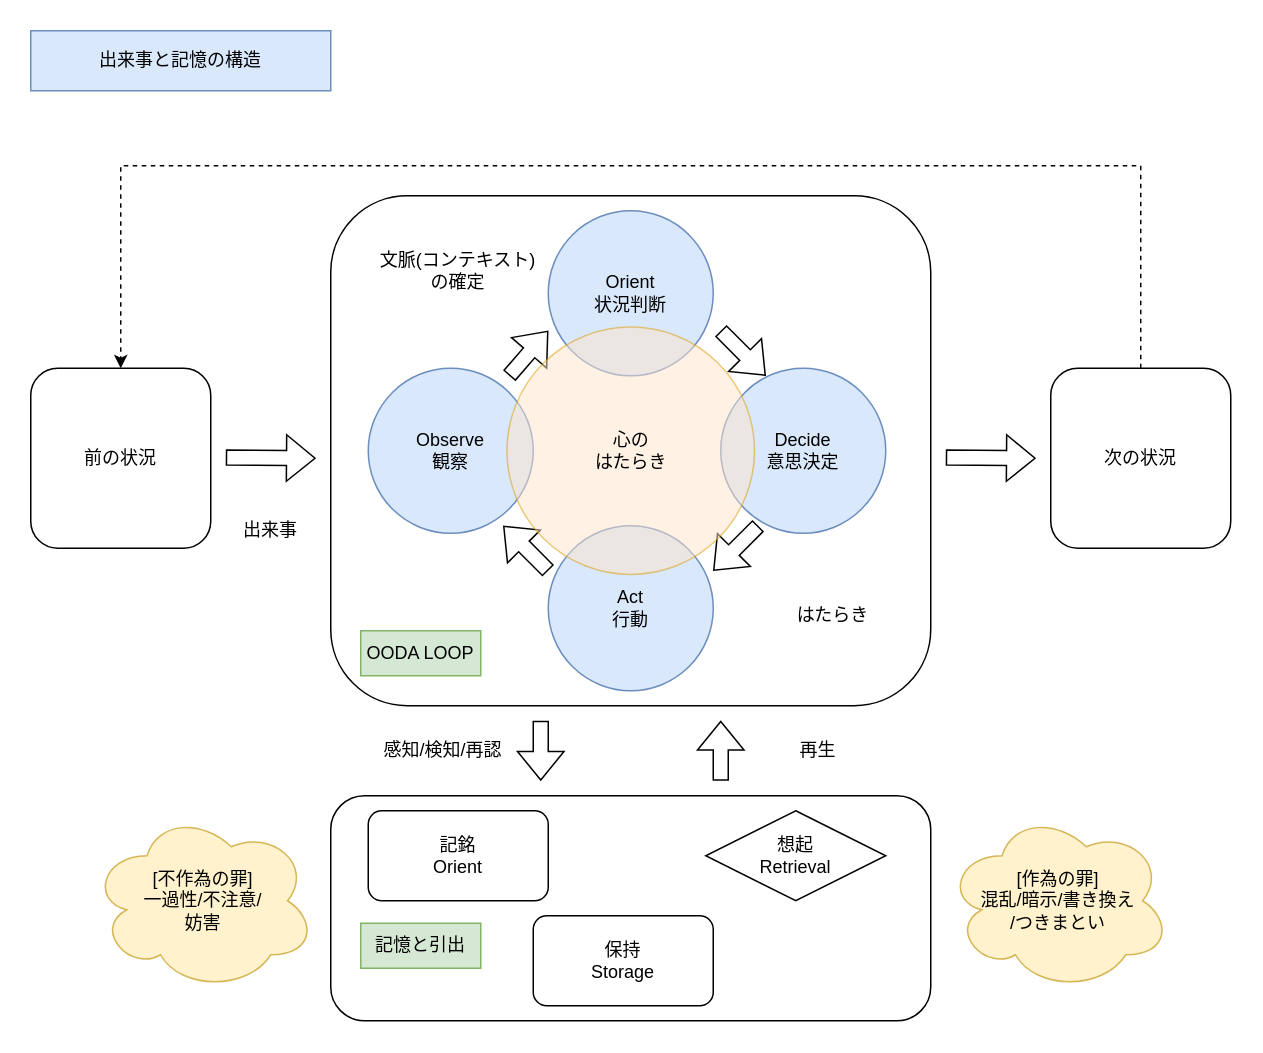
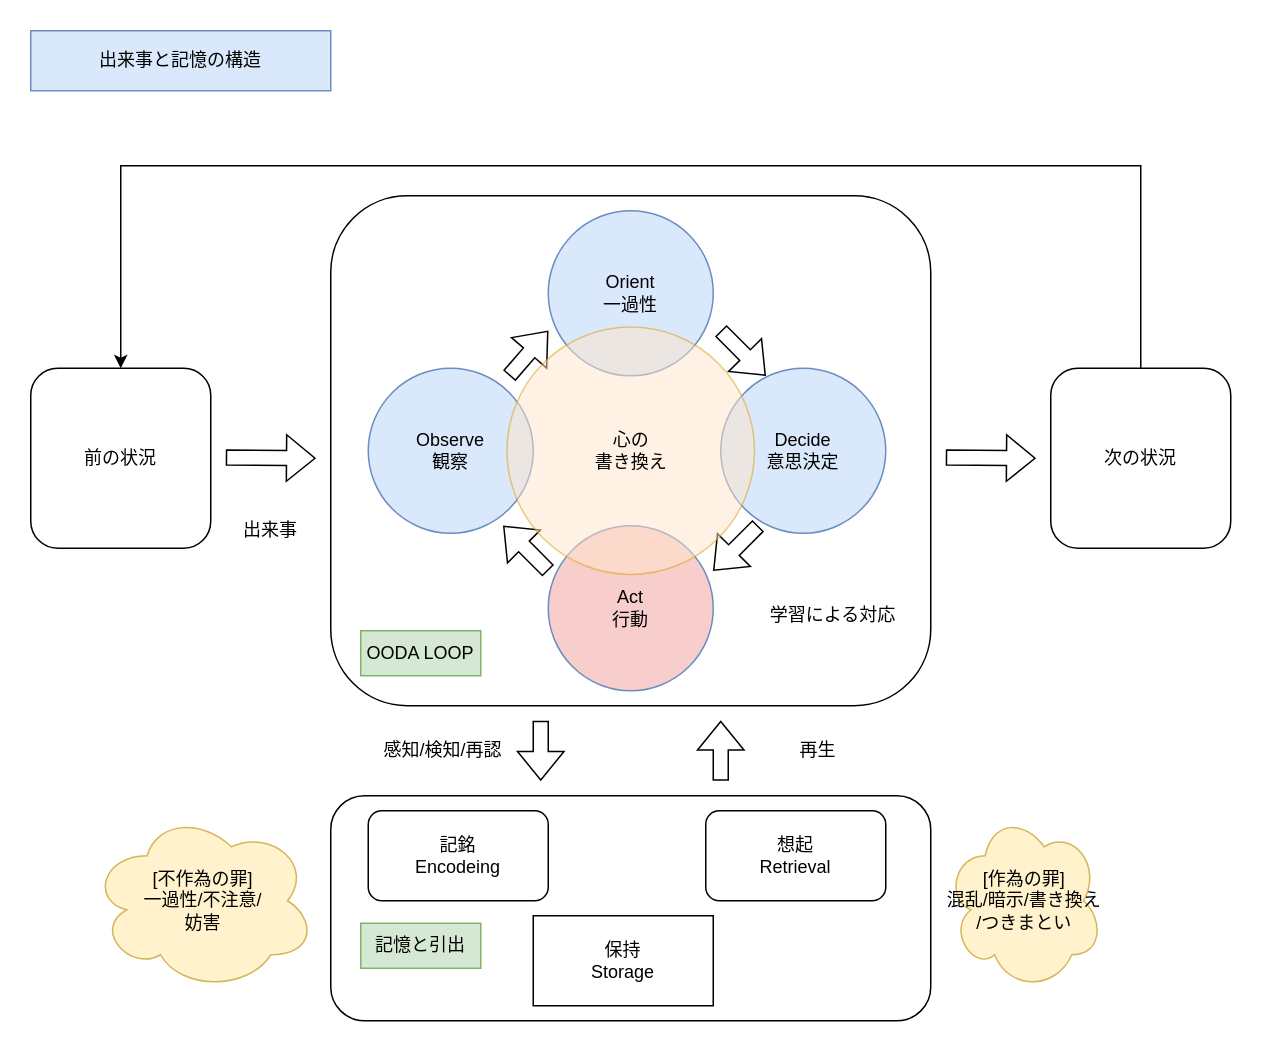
(636, 166) -> (636, 166)
(458, 271) -> none
(631, 293) -> (631, 293)
(632, 451) -> (632, 451)
(631, 608) -> (631, 608)
(833, 616) -> (833, 616)
(458, 856) -> (458, 856)
(796, 856) -> (796, 856)
(1058, 901) -> (1025, 901)
(623, 961) -> (623, 961)
